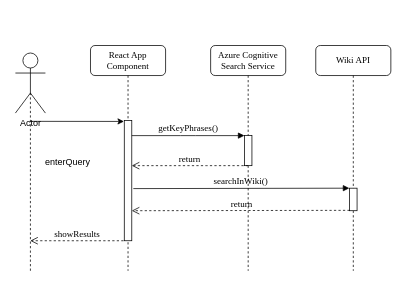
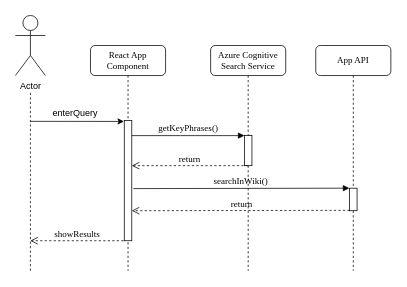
(353, 60) -> (353, 60)
(30, 83) -> (30, 45)
(68, 162) -> (75, 113)
